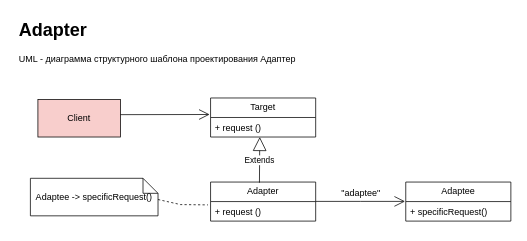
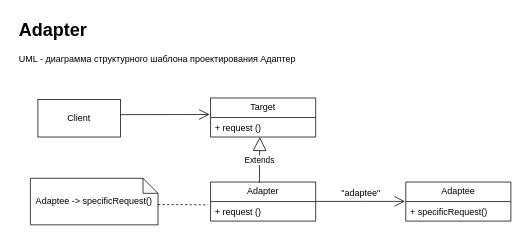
(79, 118) -> (79, 118)
(94, 197) -> (94, 201)
